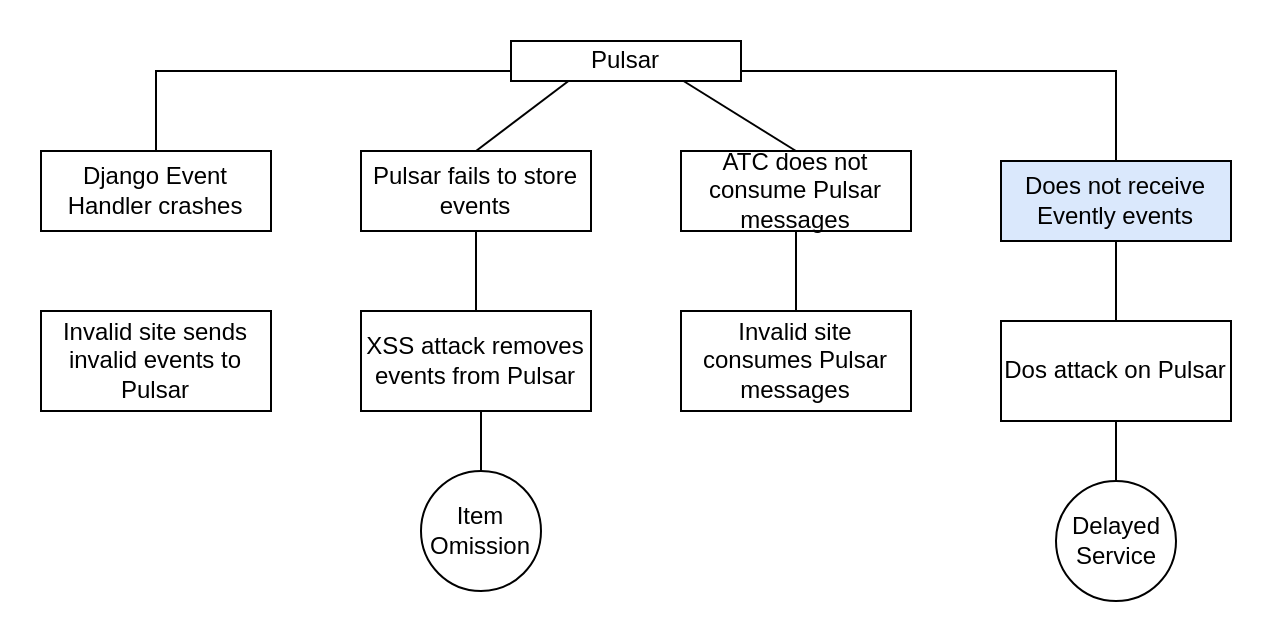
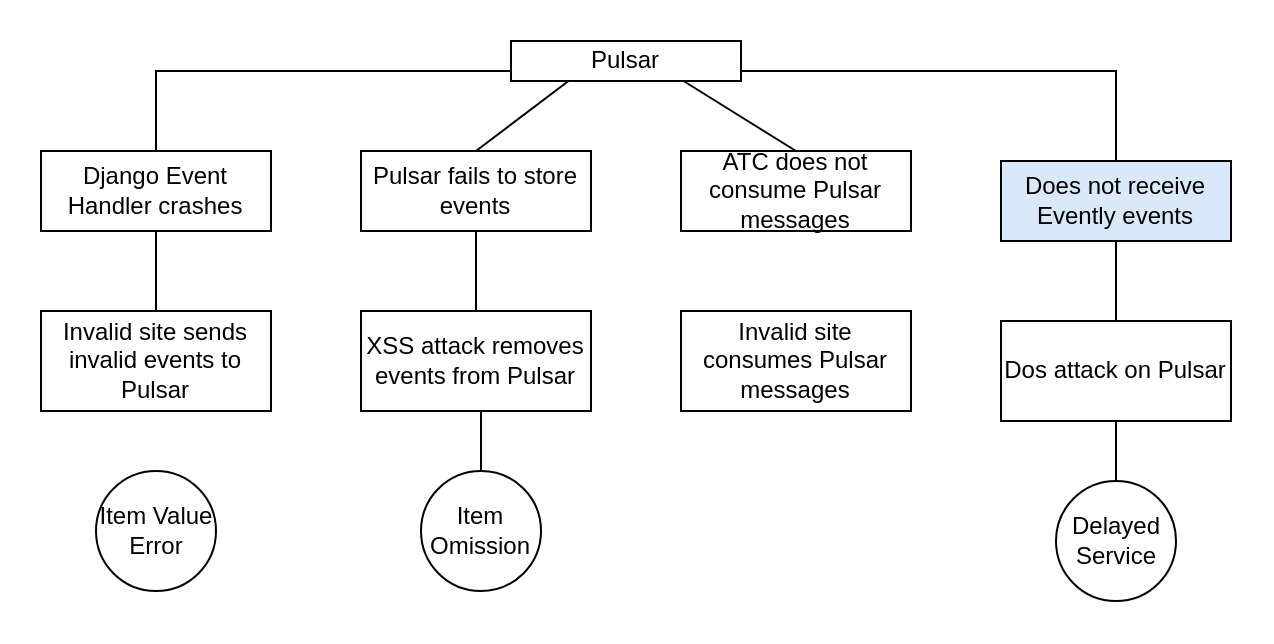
none -> (156, 271)
(796, 271) -> none
none -> (156, 531)
